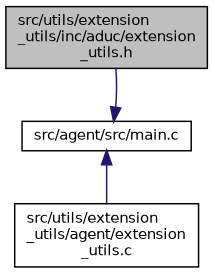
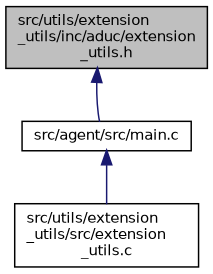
(117, 87) -> (97, 102)
(107, 235) -> (107, 235)
